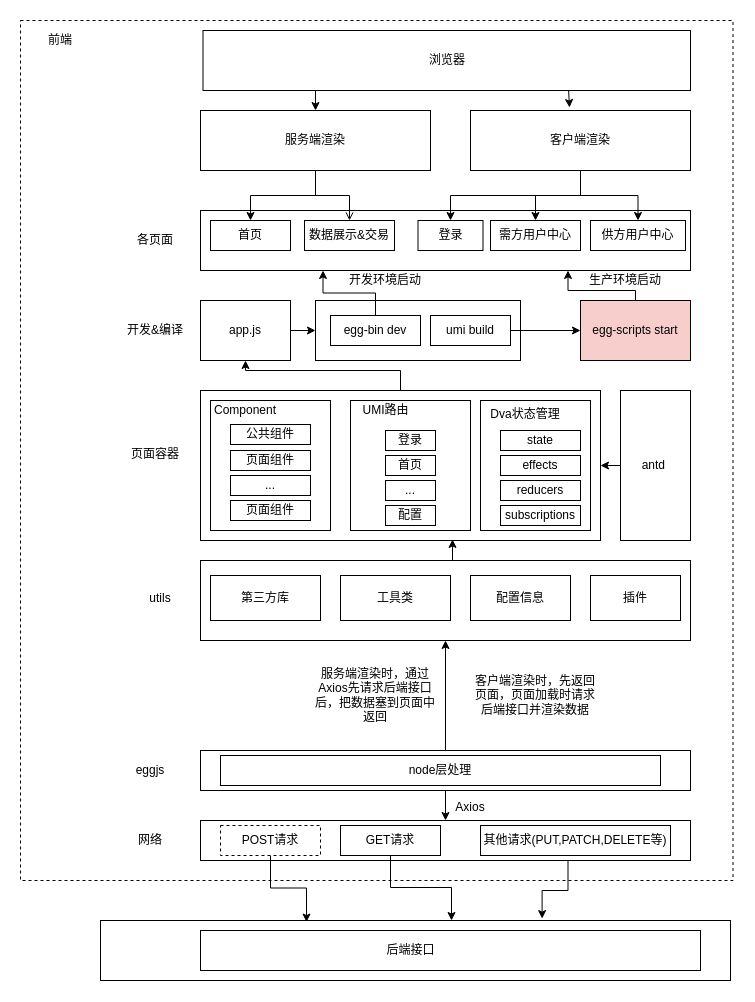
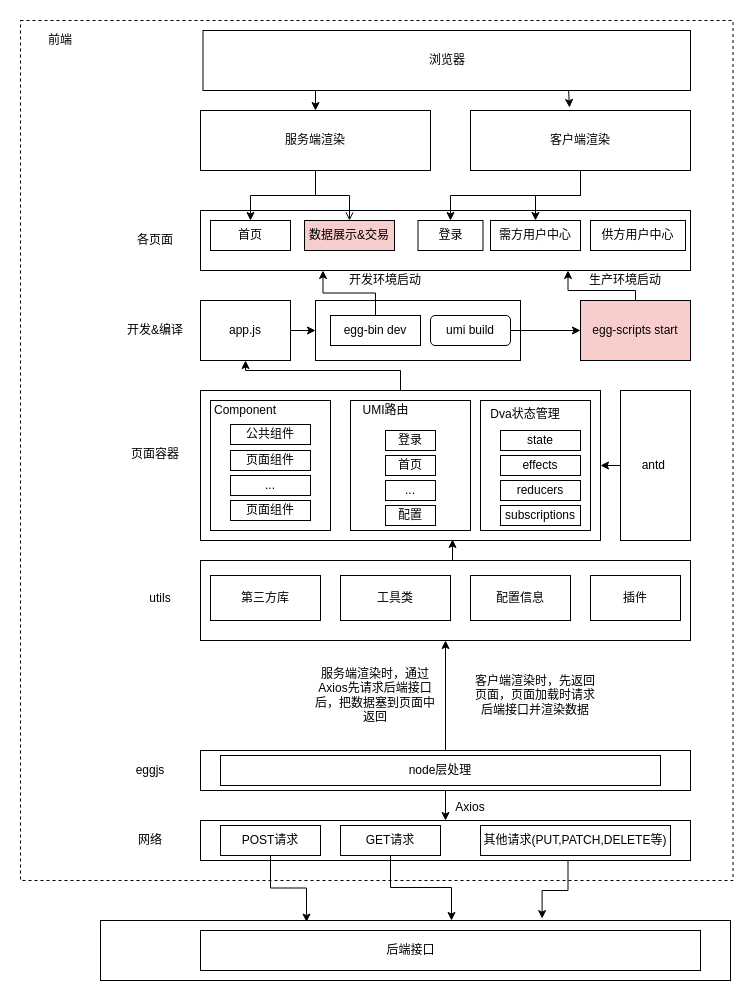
(619, 196) -> none
(350, 236) -> (350, 236)
(471, 331) -> (471, 331)
(271, 841) -> (271, 841)
